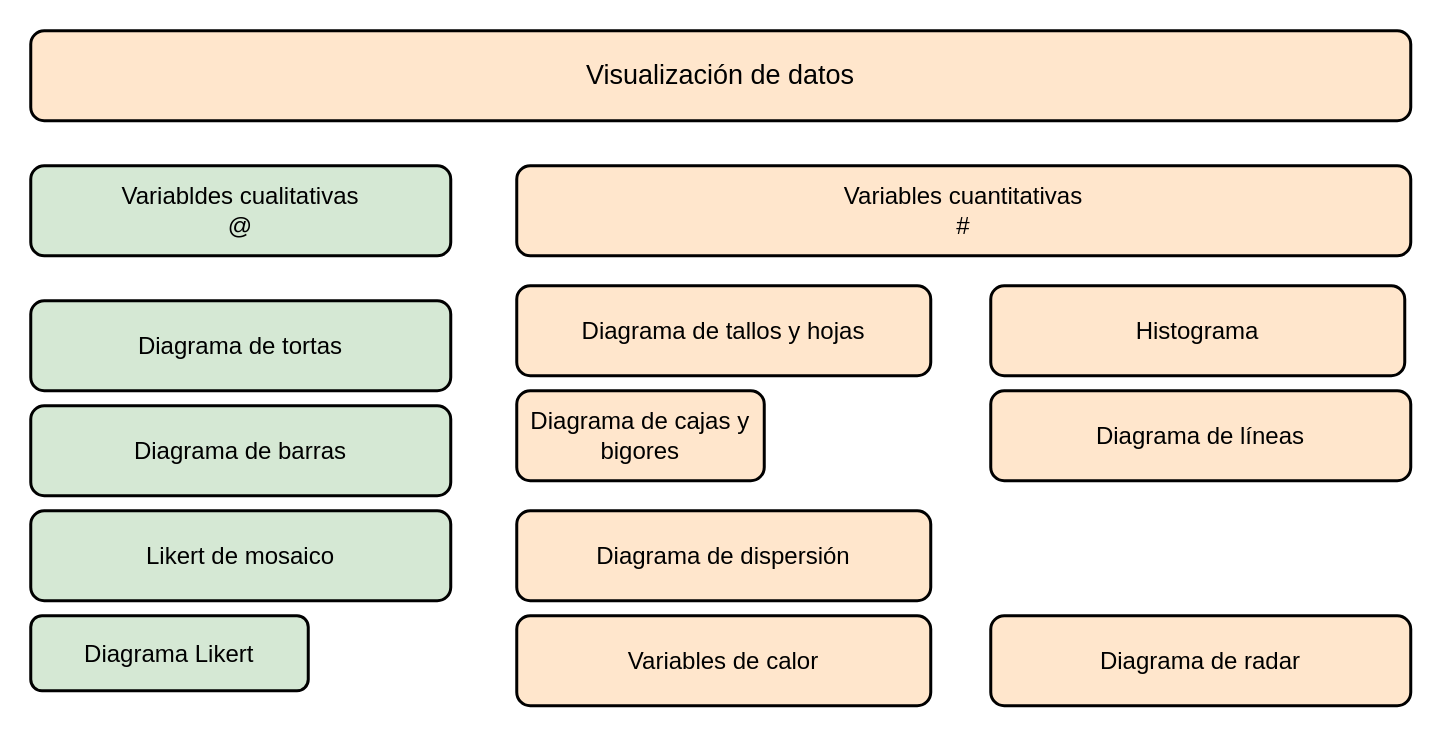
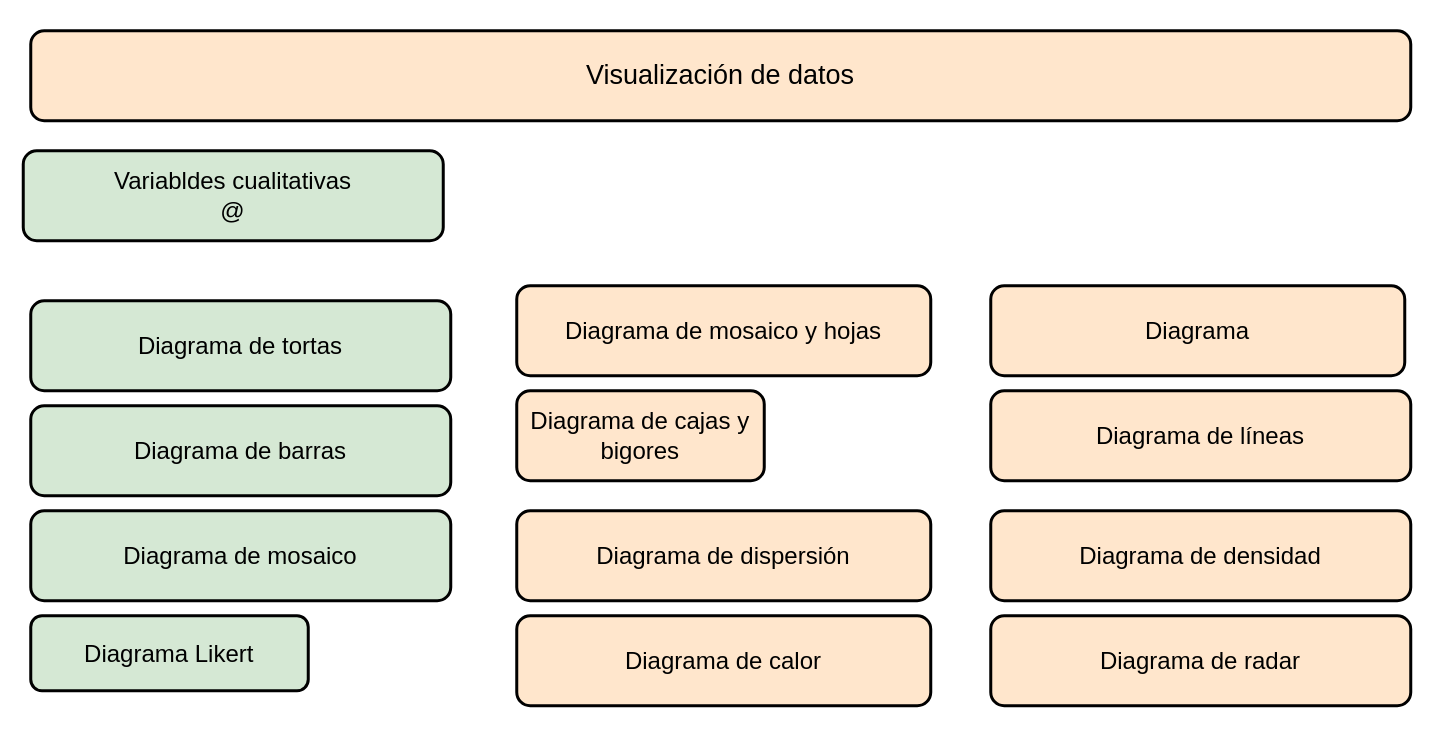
(241, 211) -> (233, 196)
(964, 211) -> none
(724, 331) -> (724, 331)
(1198, 331) -> (1198, 331)
(241, 556) -> (241, 556)
none -> (1201, 556)
(724, 661) -> (724, 661)
